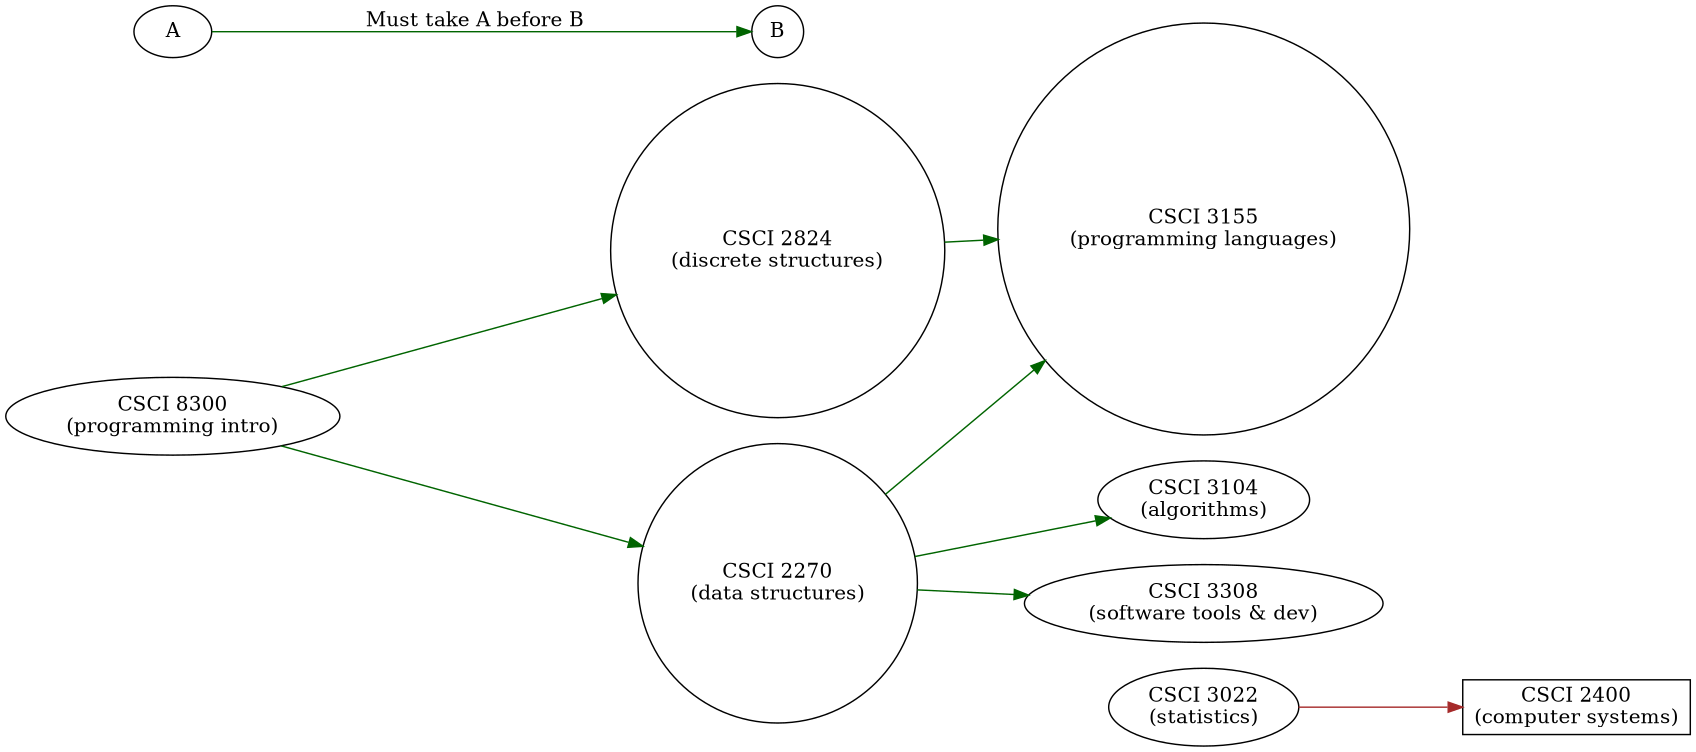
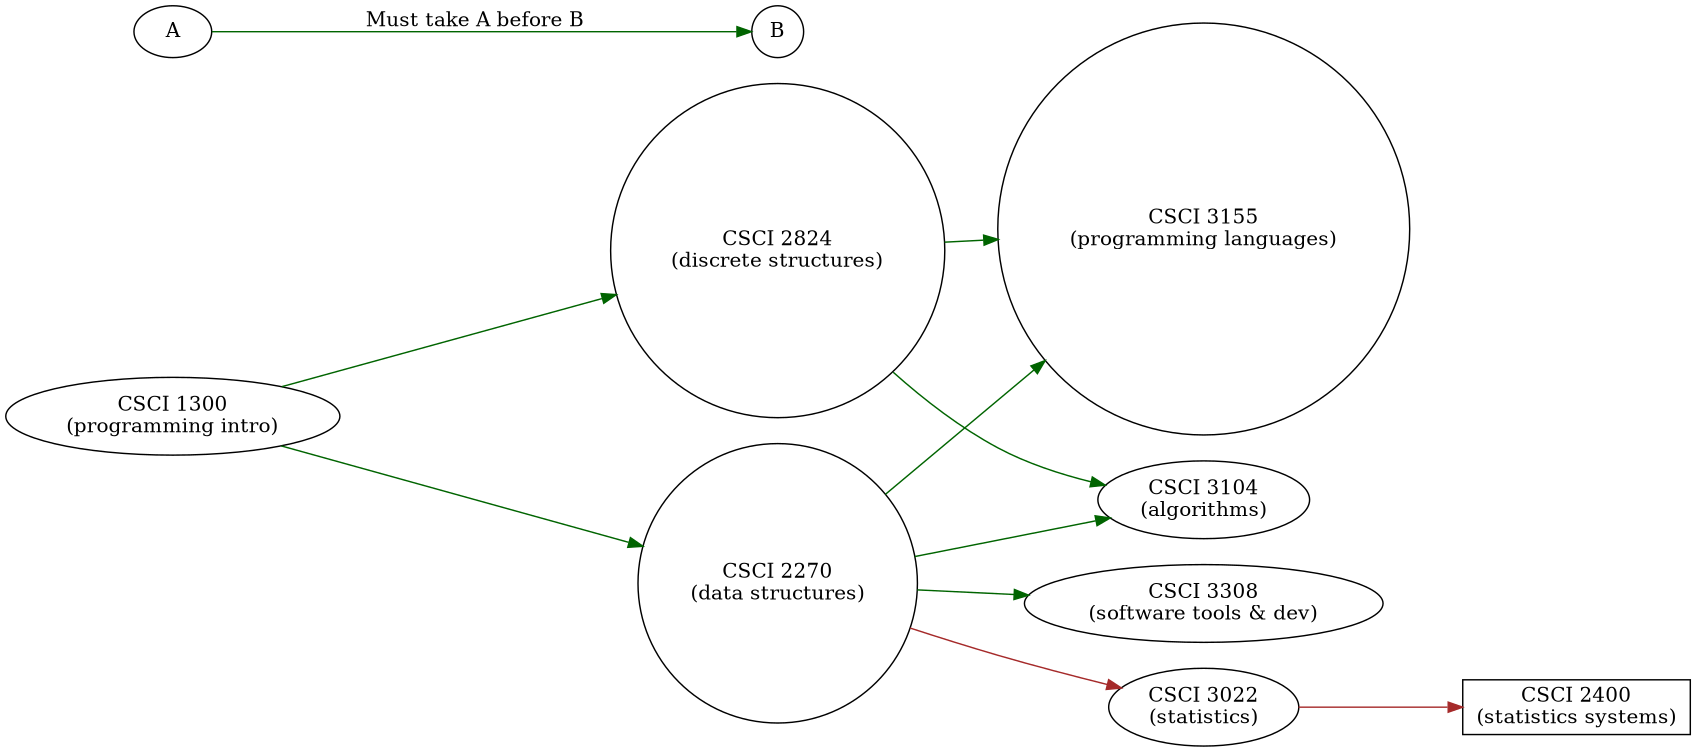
(173, 416) -> (173, 416)
none -> (985, 440)
none -> (1008, 658)
(1577, 707) -> (1577, 707)
